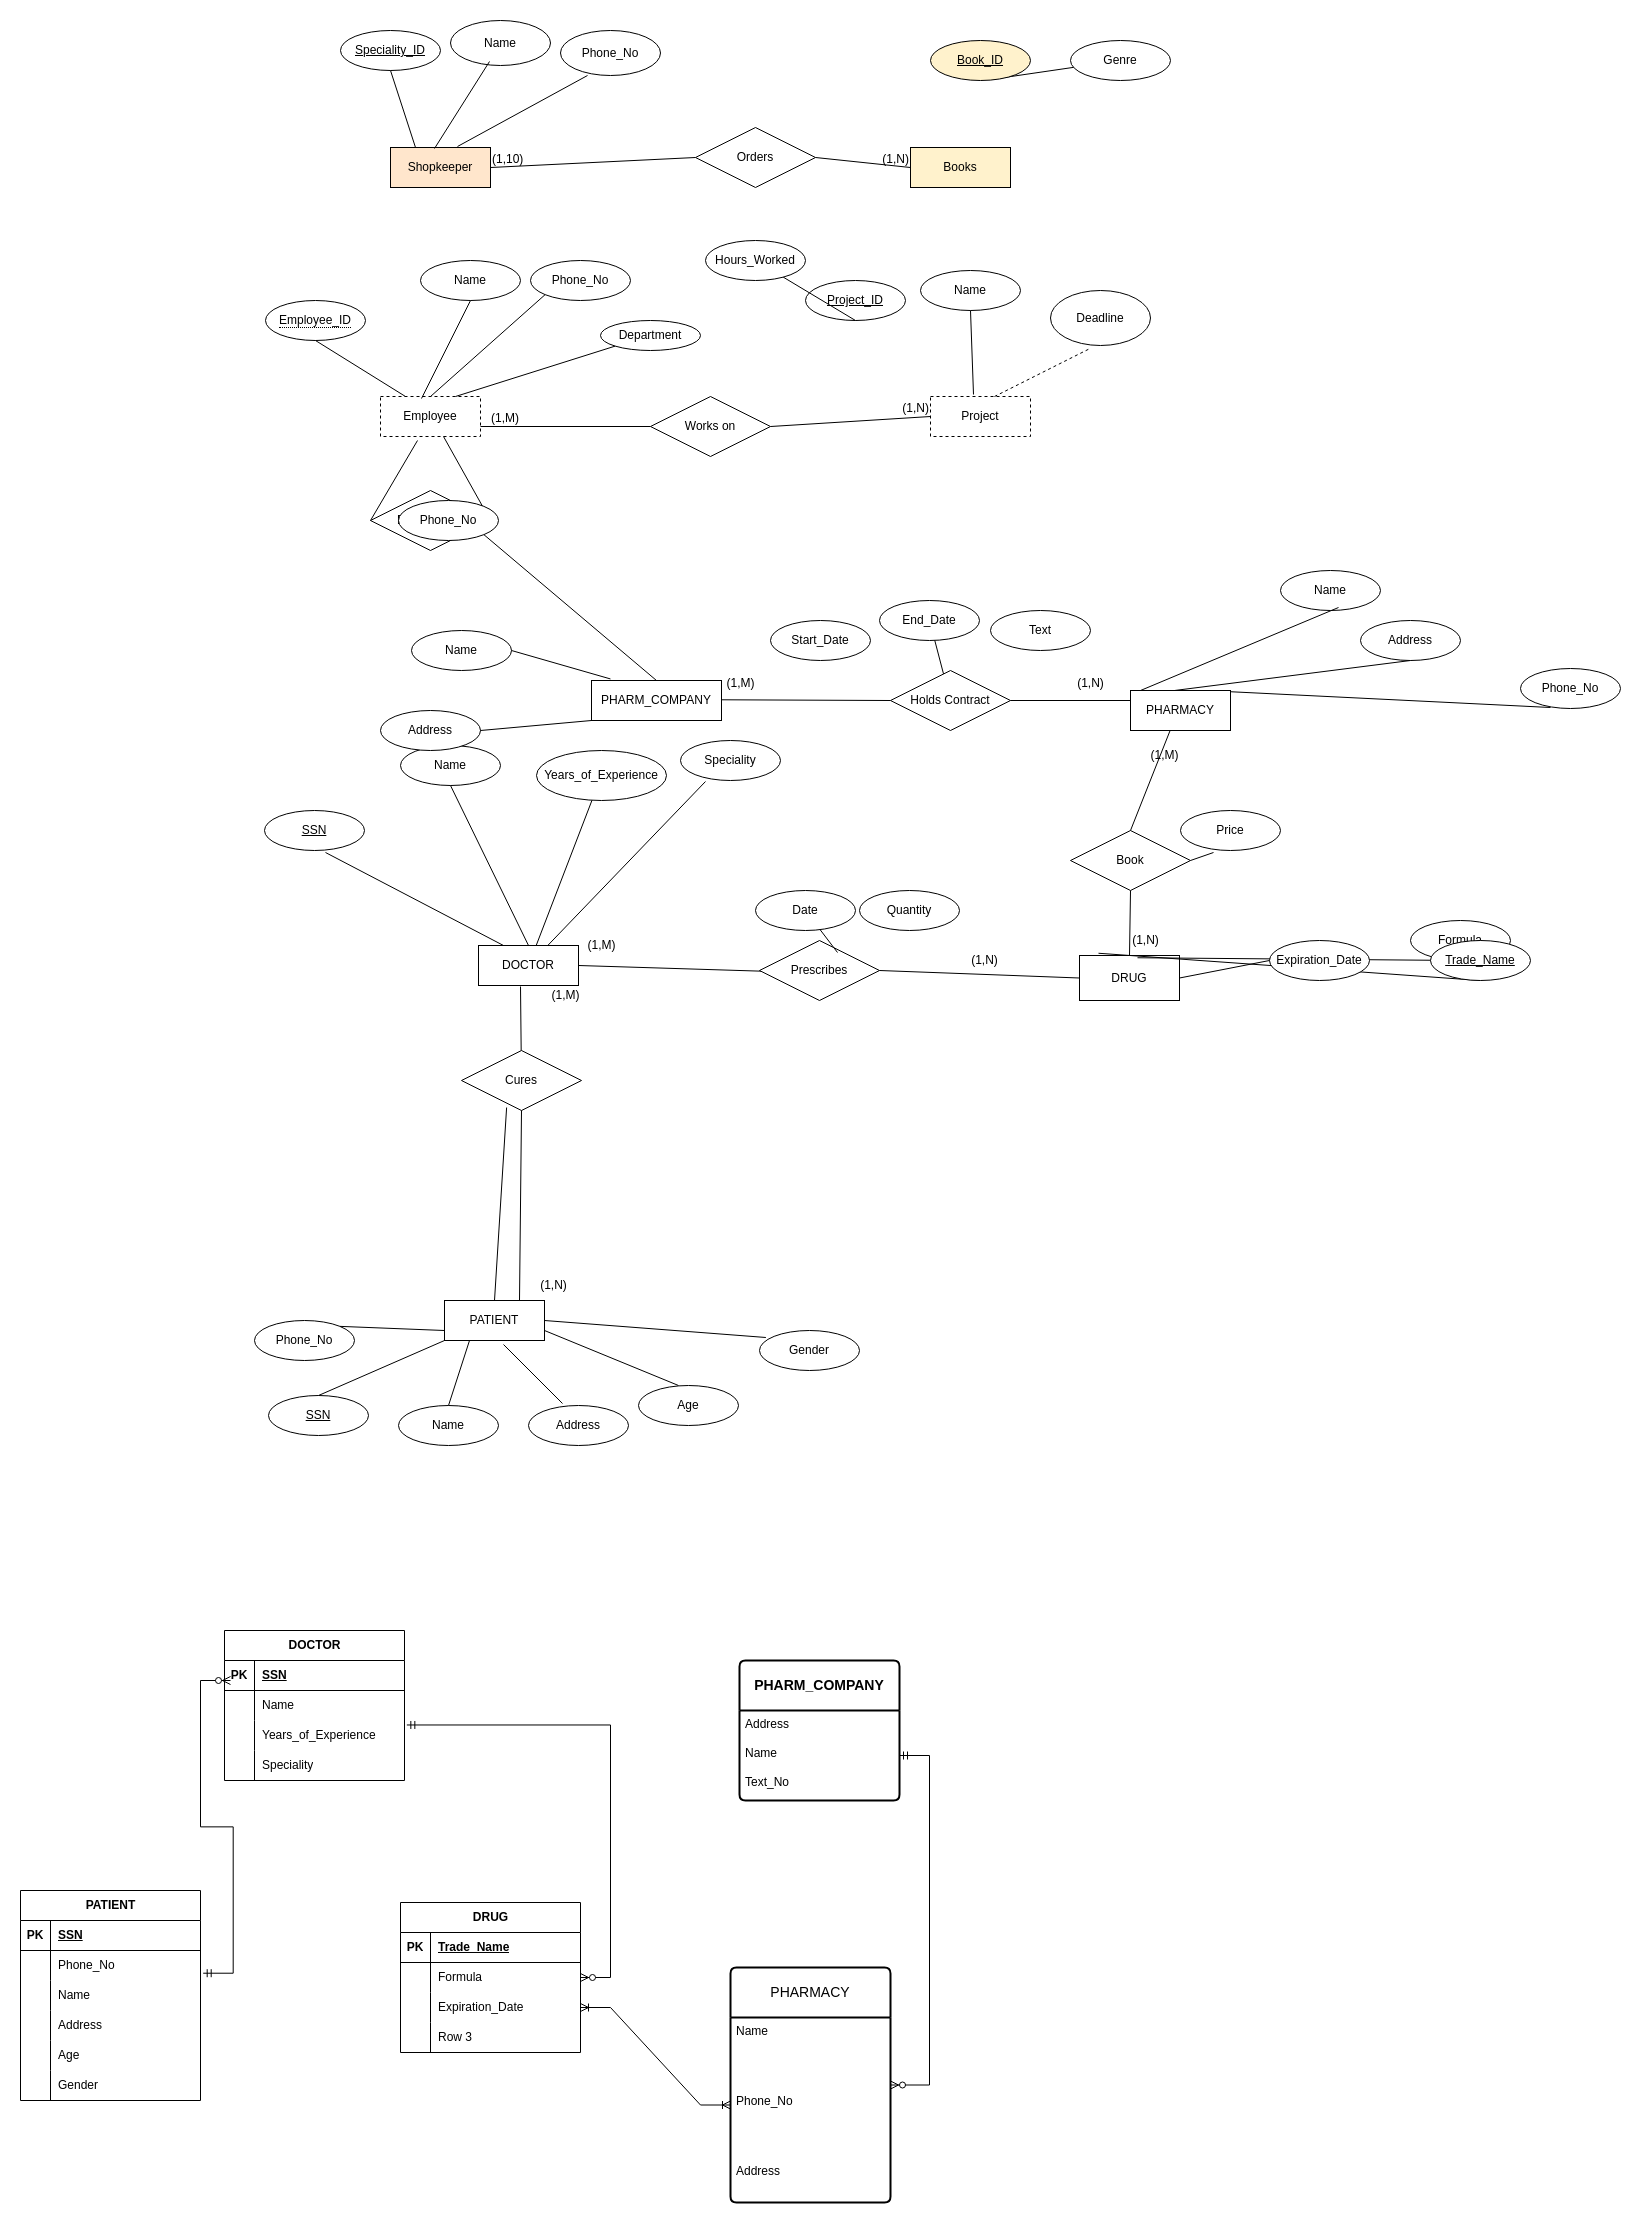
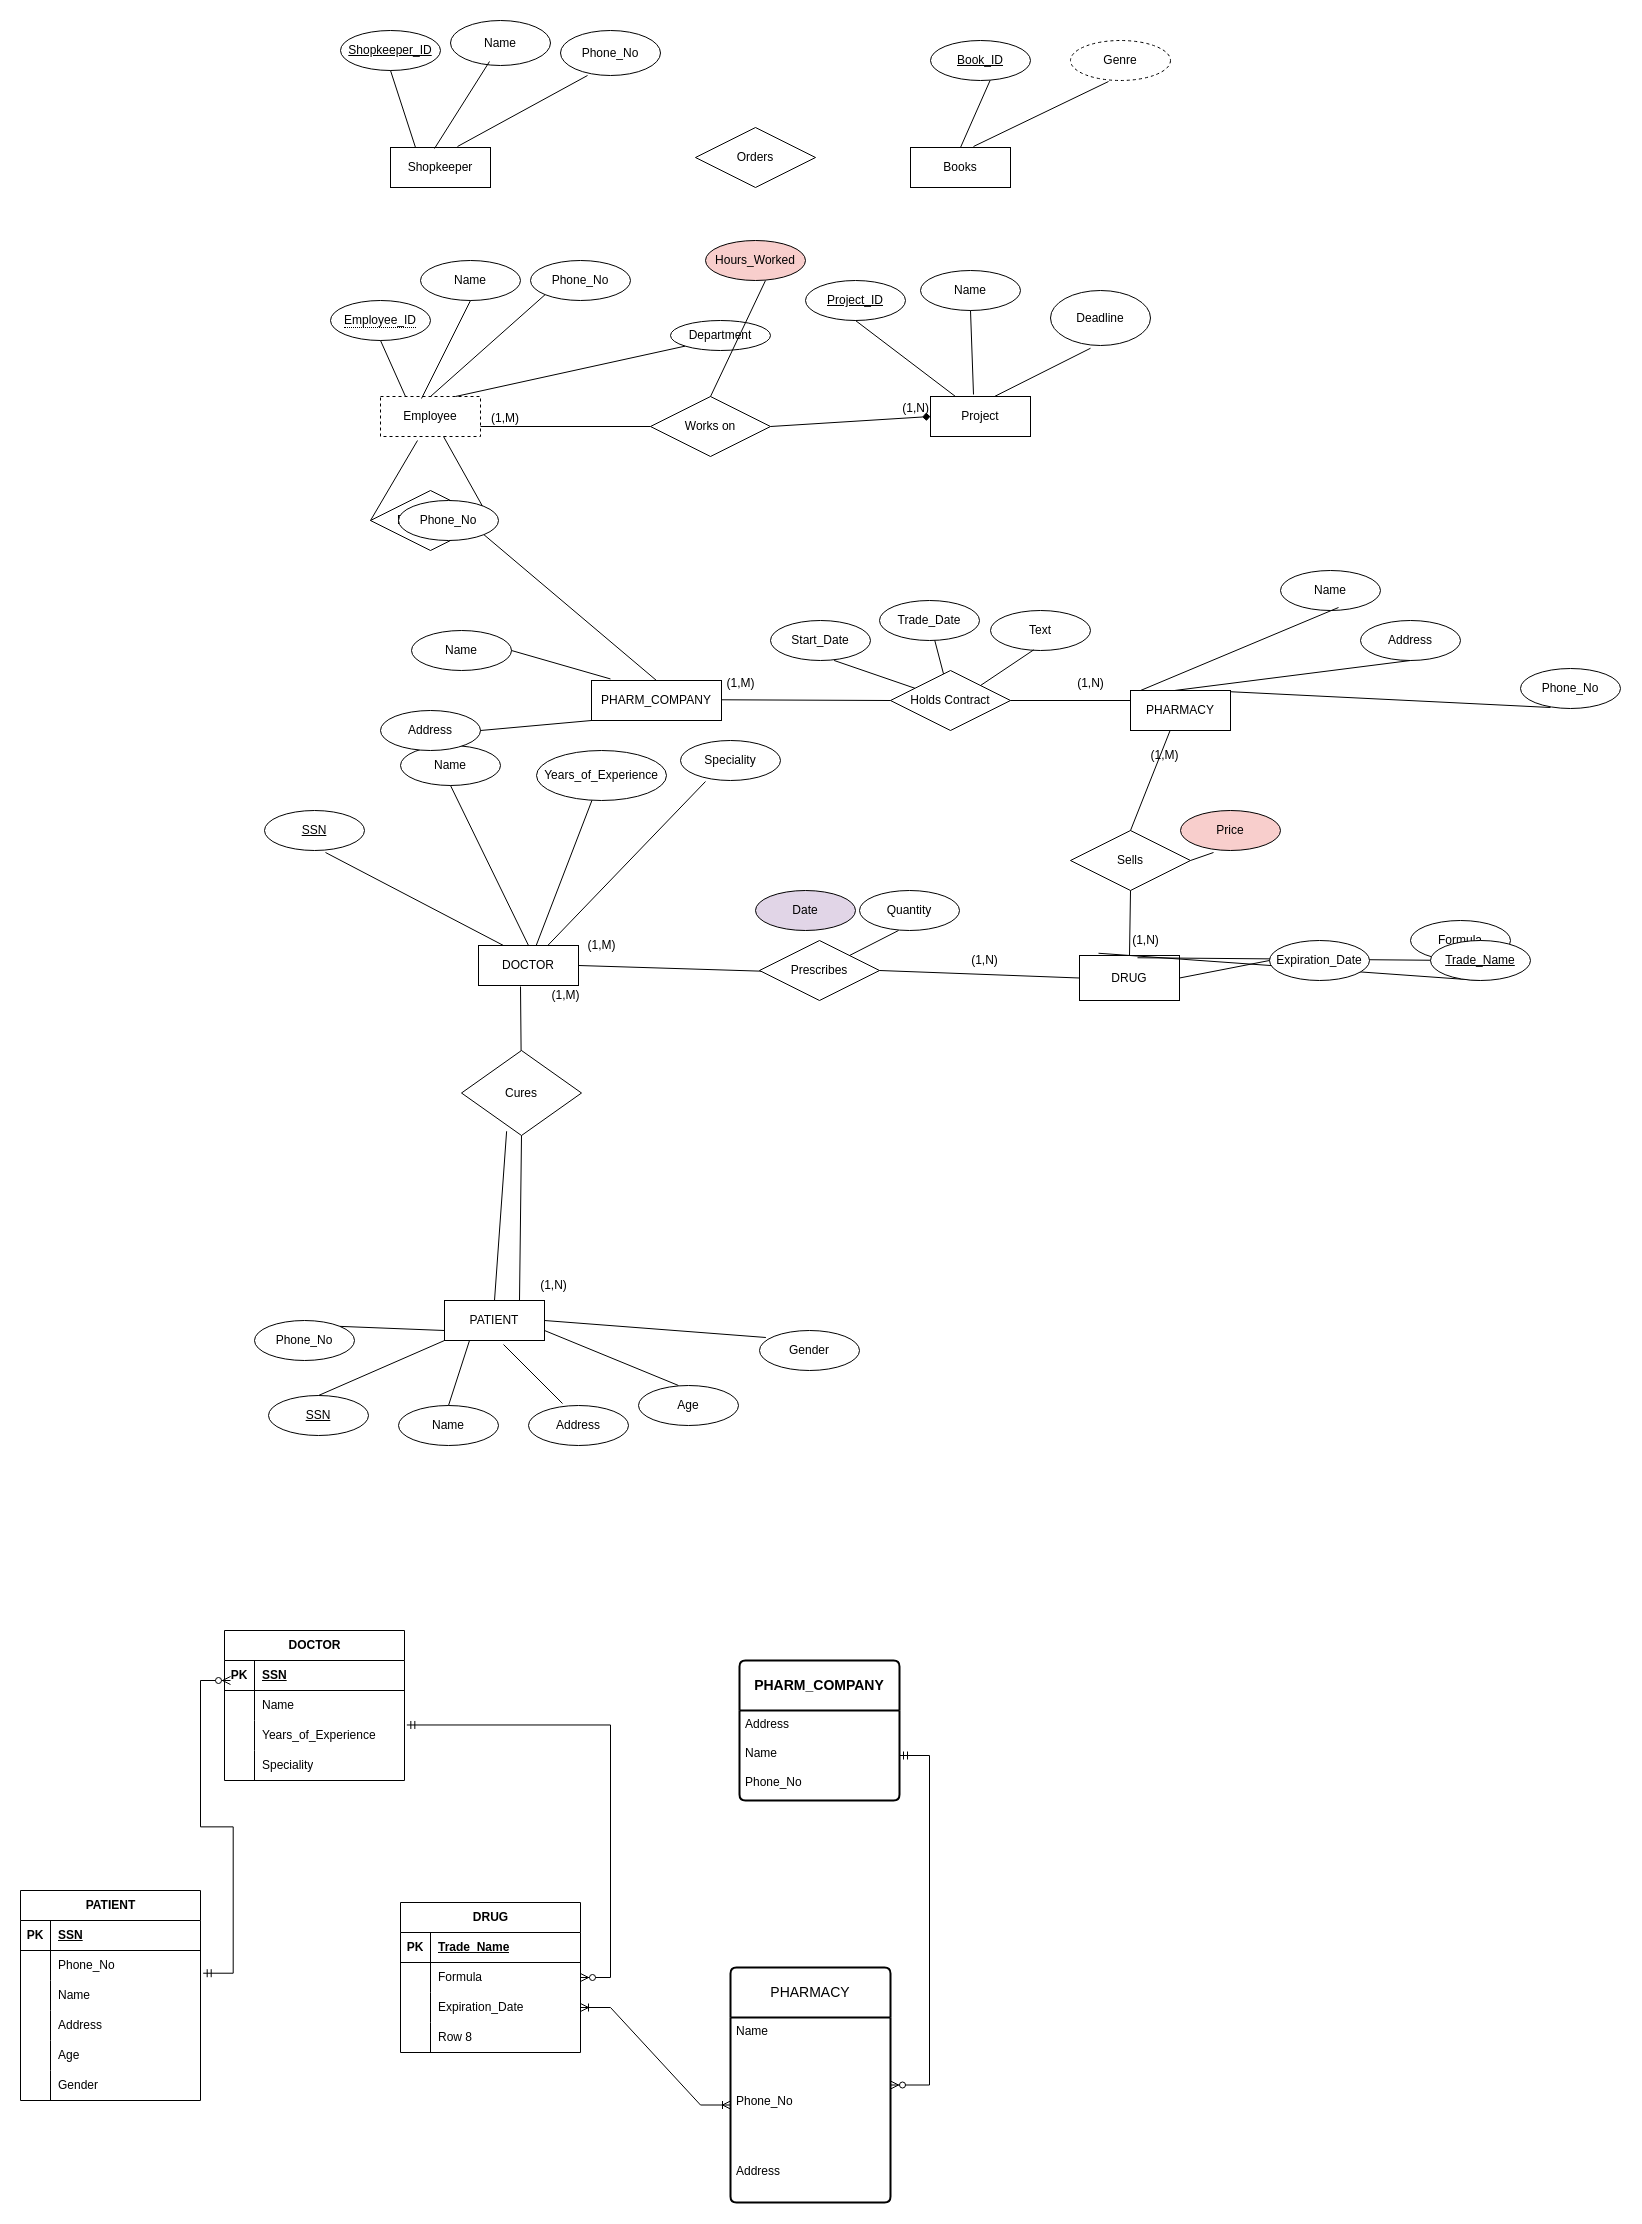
(391, 51) -> (391, 51)
(981, 61) -> (981, 61)
(1121, 61) -> (1121, 61)
(1042, 72) -> (976, 114)
none -> (1041, 114)
(863, 162) -> none
(593, 163) -> none
(441, 168) -> (441, 168)
(961, 168) -> (961, 168)
(756, 261) -> (756, 261)
(819, 299) -> (905, 358)
(316, 321) -> (381, 321)
(651, 336) -> (721, 336)
none -> (738, 339)
(1042, 373) -> (1042, 373)
(926, 417) -> (922, 417)
(981, 417) -> (981, 417)
(930, 621) -> (930, 621)
none -> (1006, 668)
none -> (874, 674)
(1231, 831) -> (1231, 831)
(1131, 861) -> (1131, 861)
(806, 911) -> (806, 911)
(829, 941) -> none
none -> (874, 943)
(522, 1081) -> (522, 1093)
(769, 1739) -> (772, 1739)
(454, 2038) -> (454, 2038)
